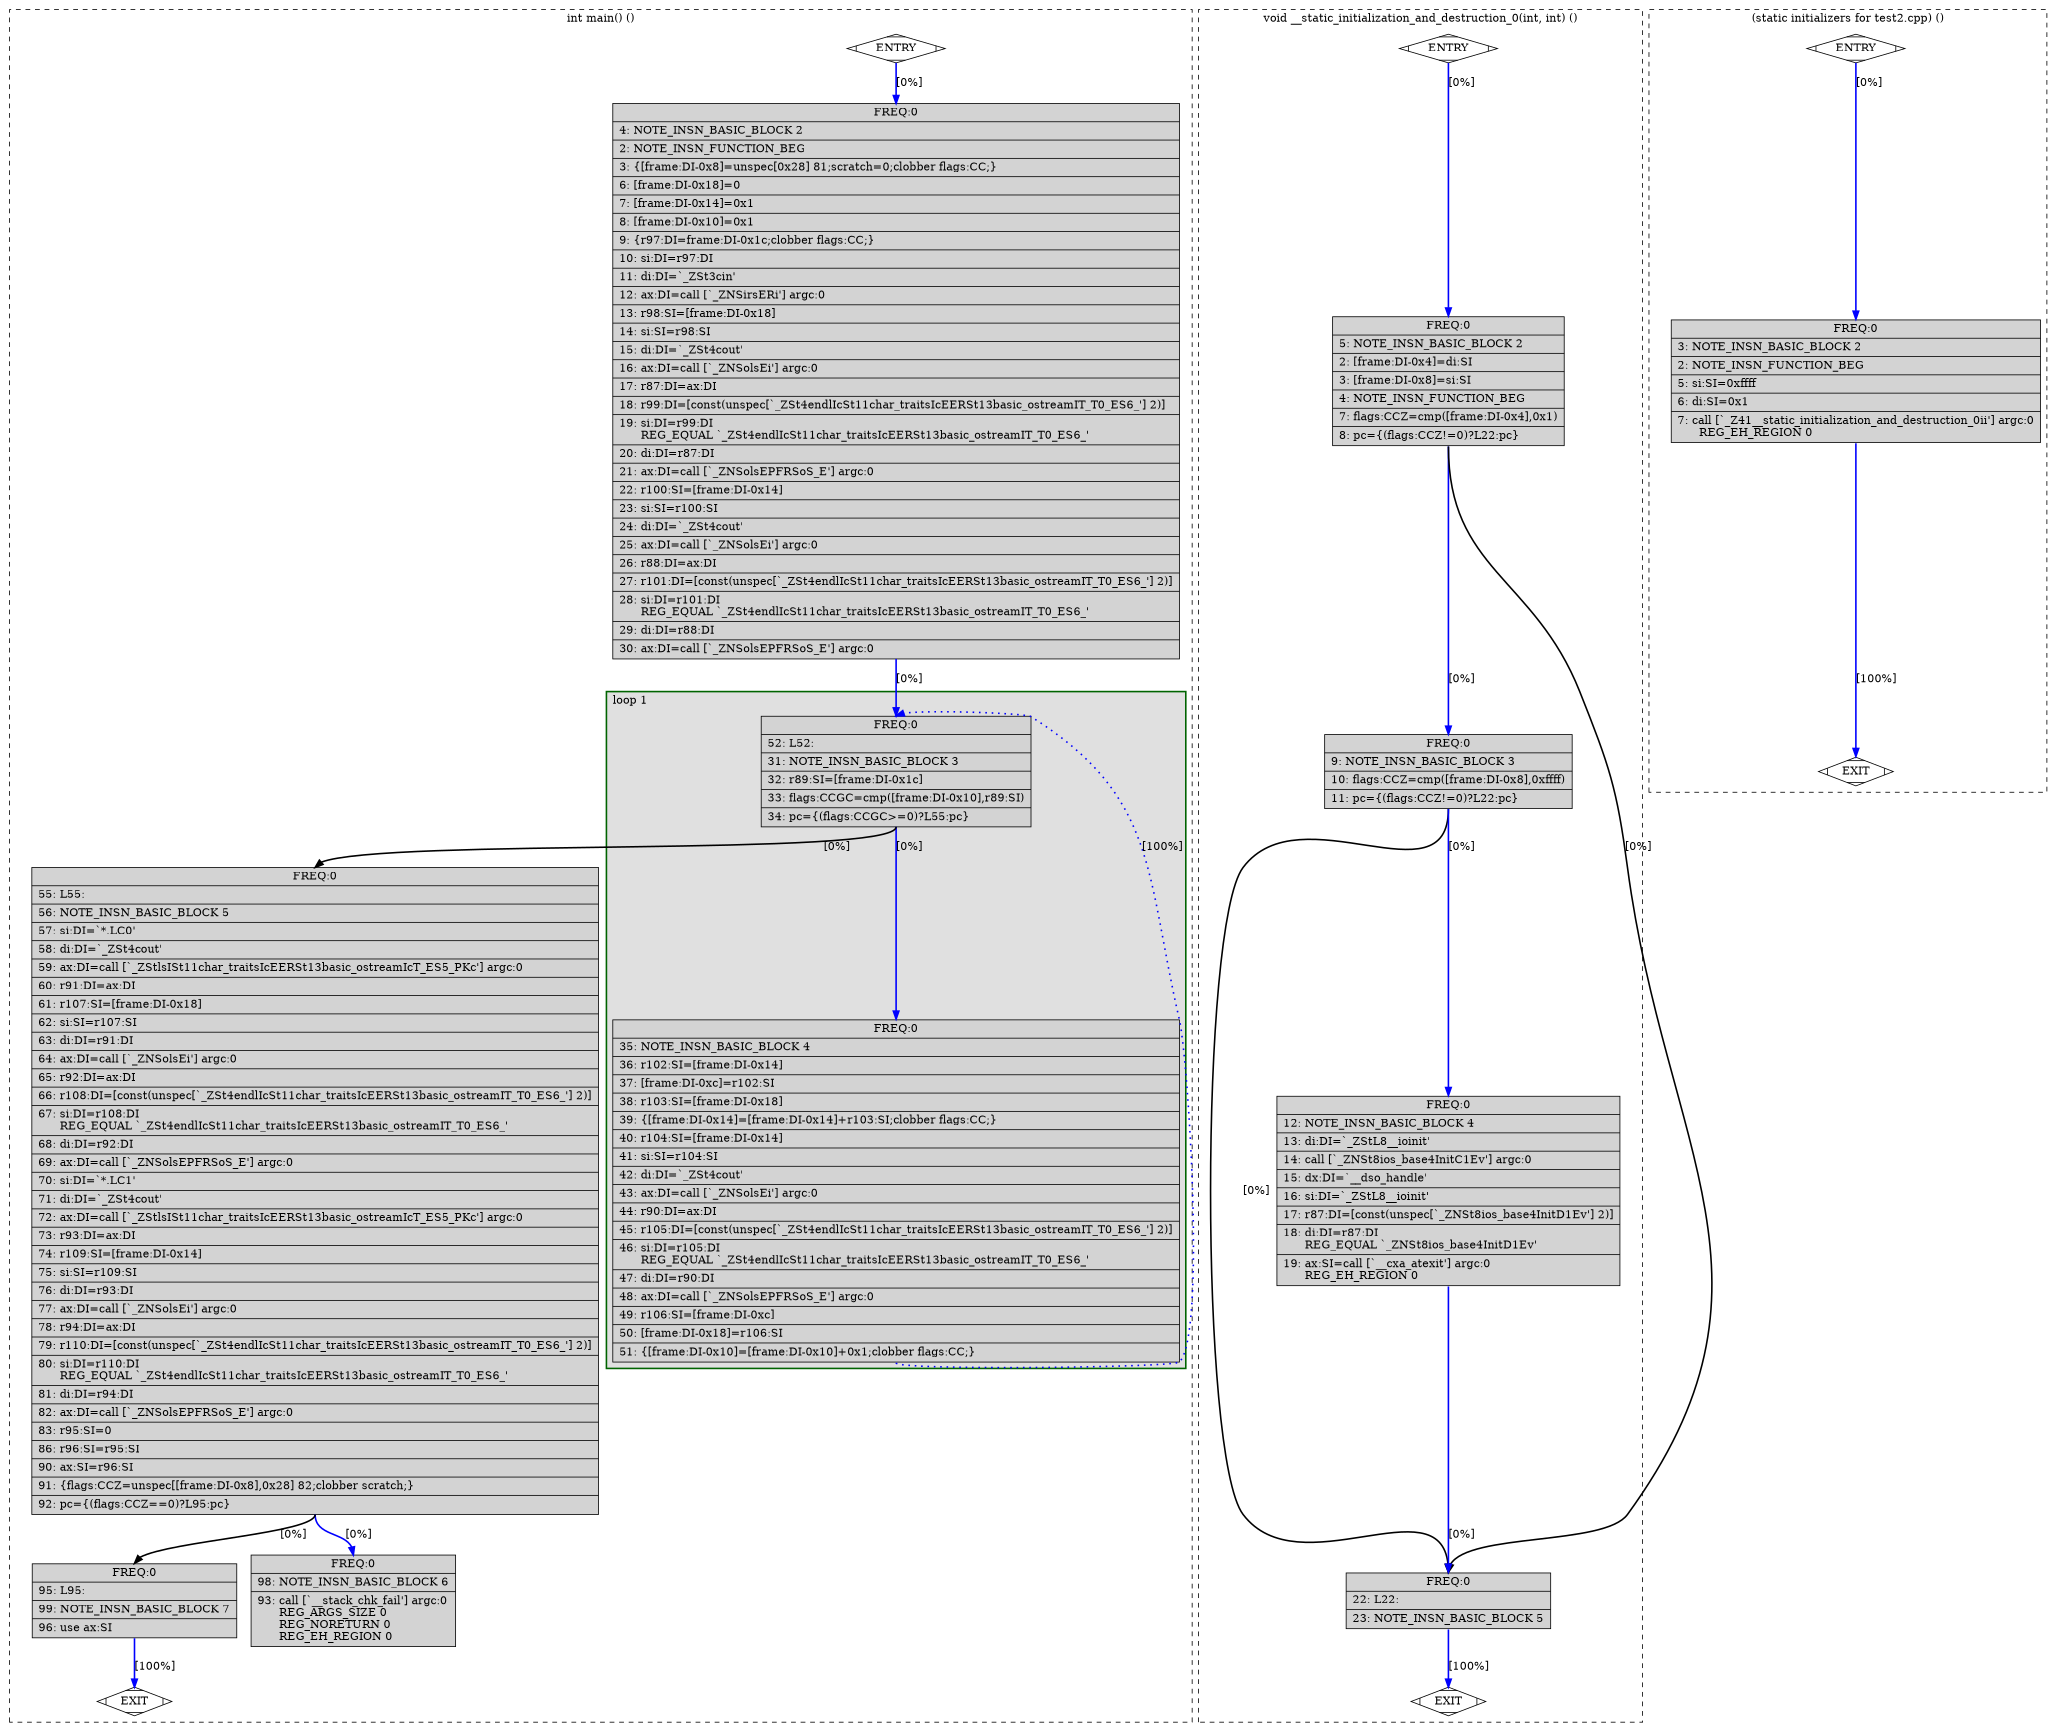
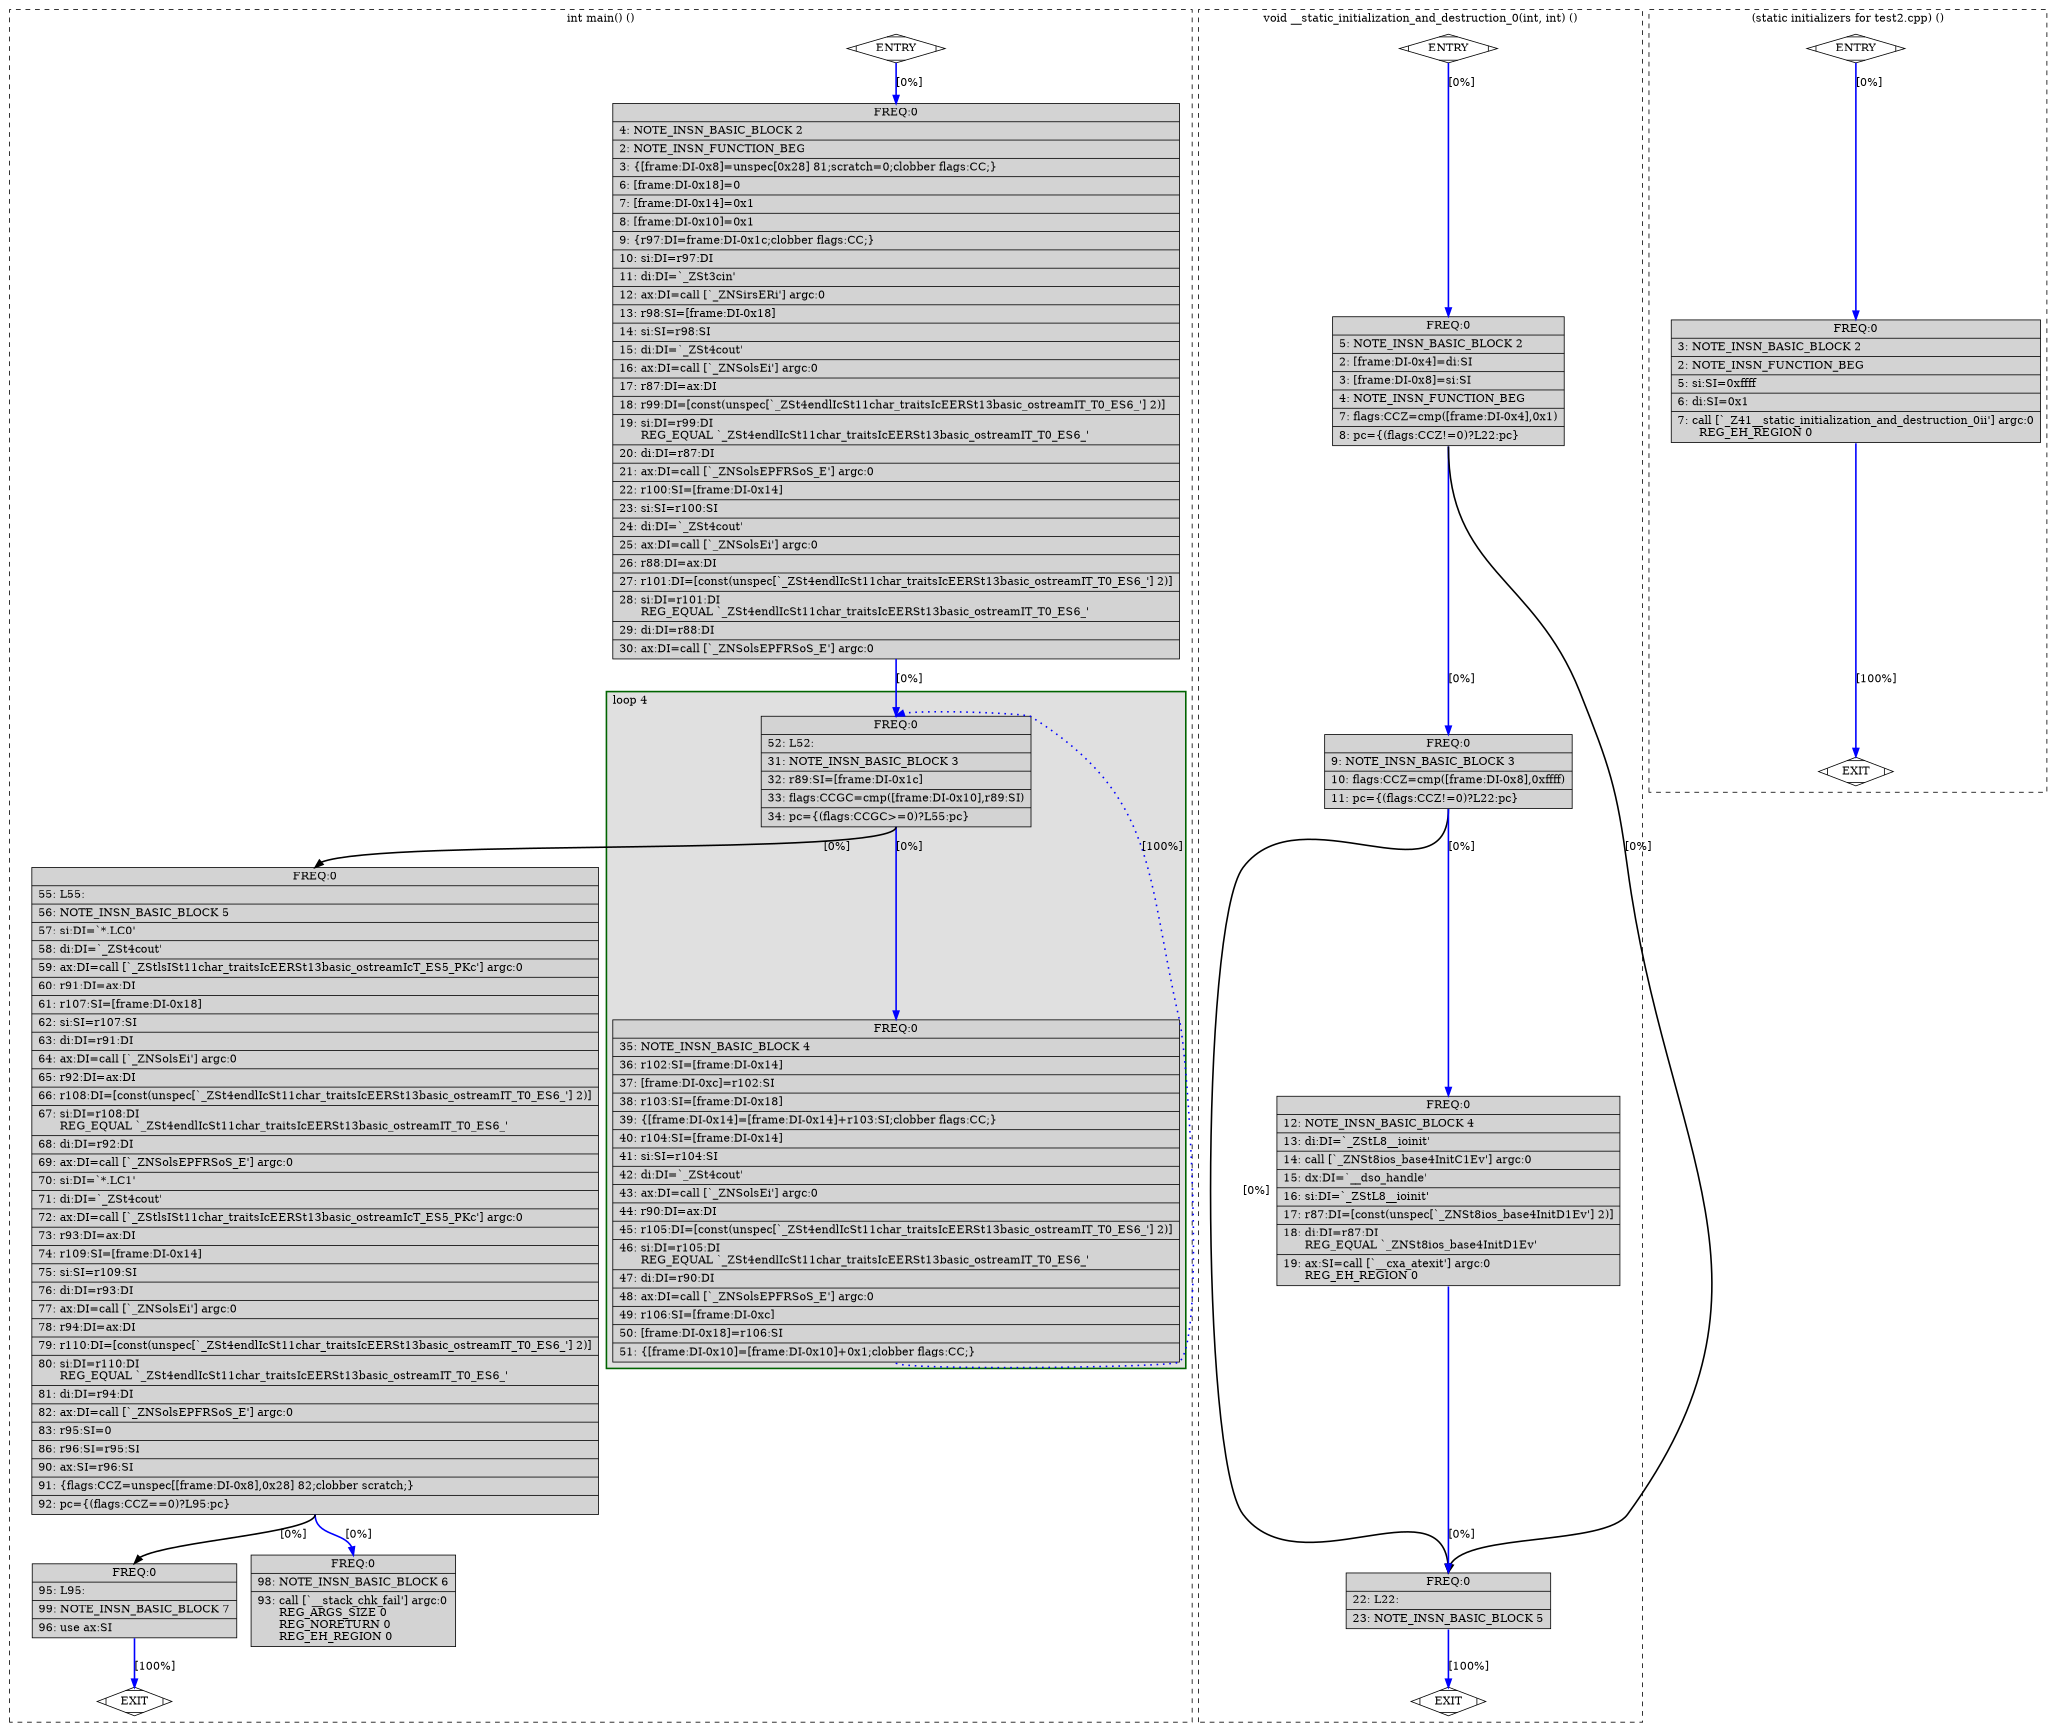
(630, 701) -> (630, 701)
